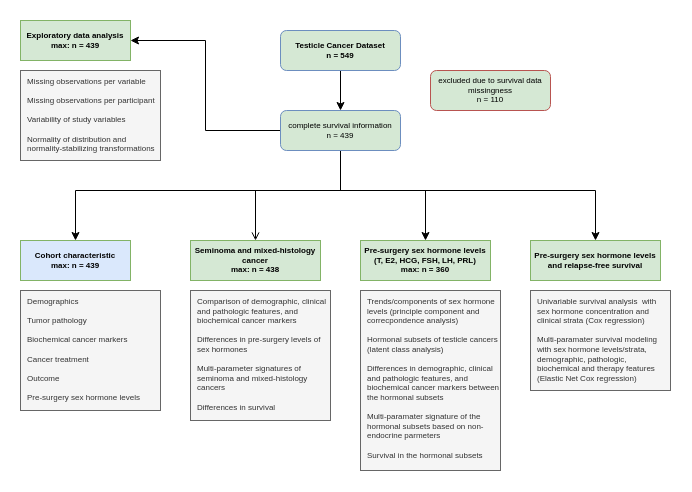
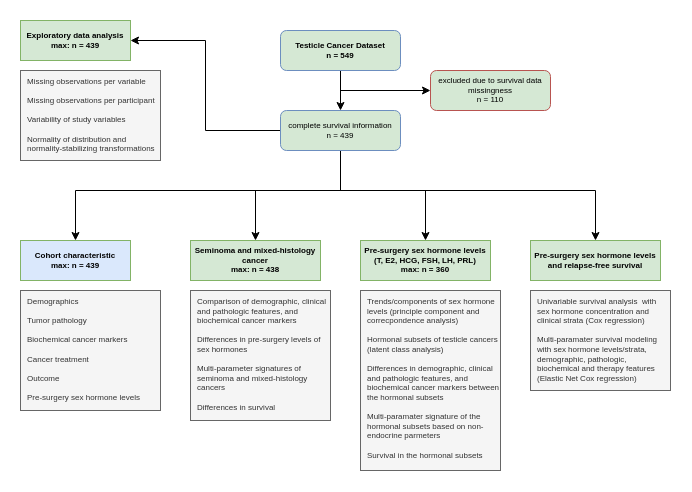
none -> (383, 91)
(256, 233) -> (256, 232)
